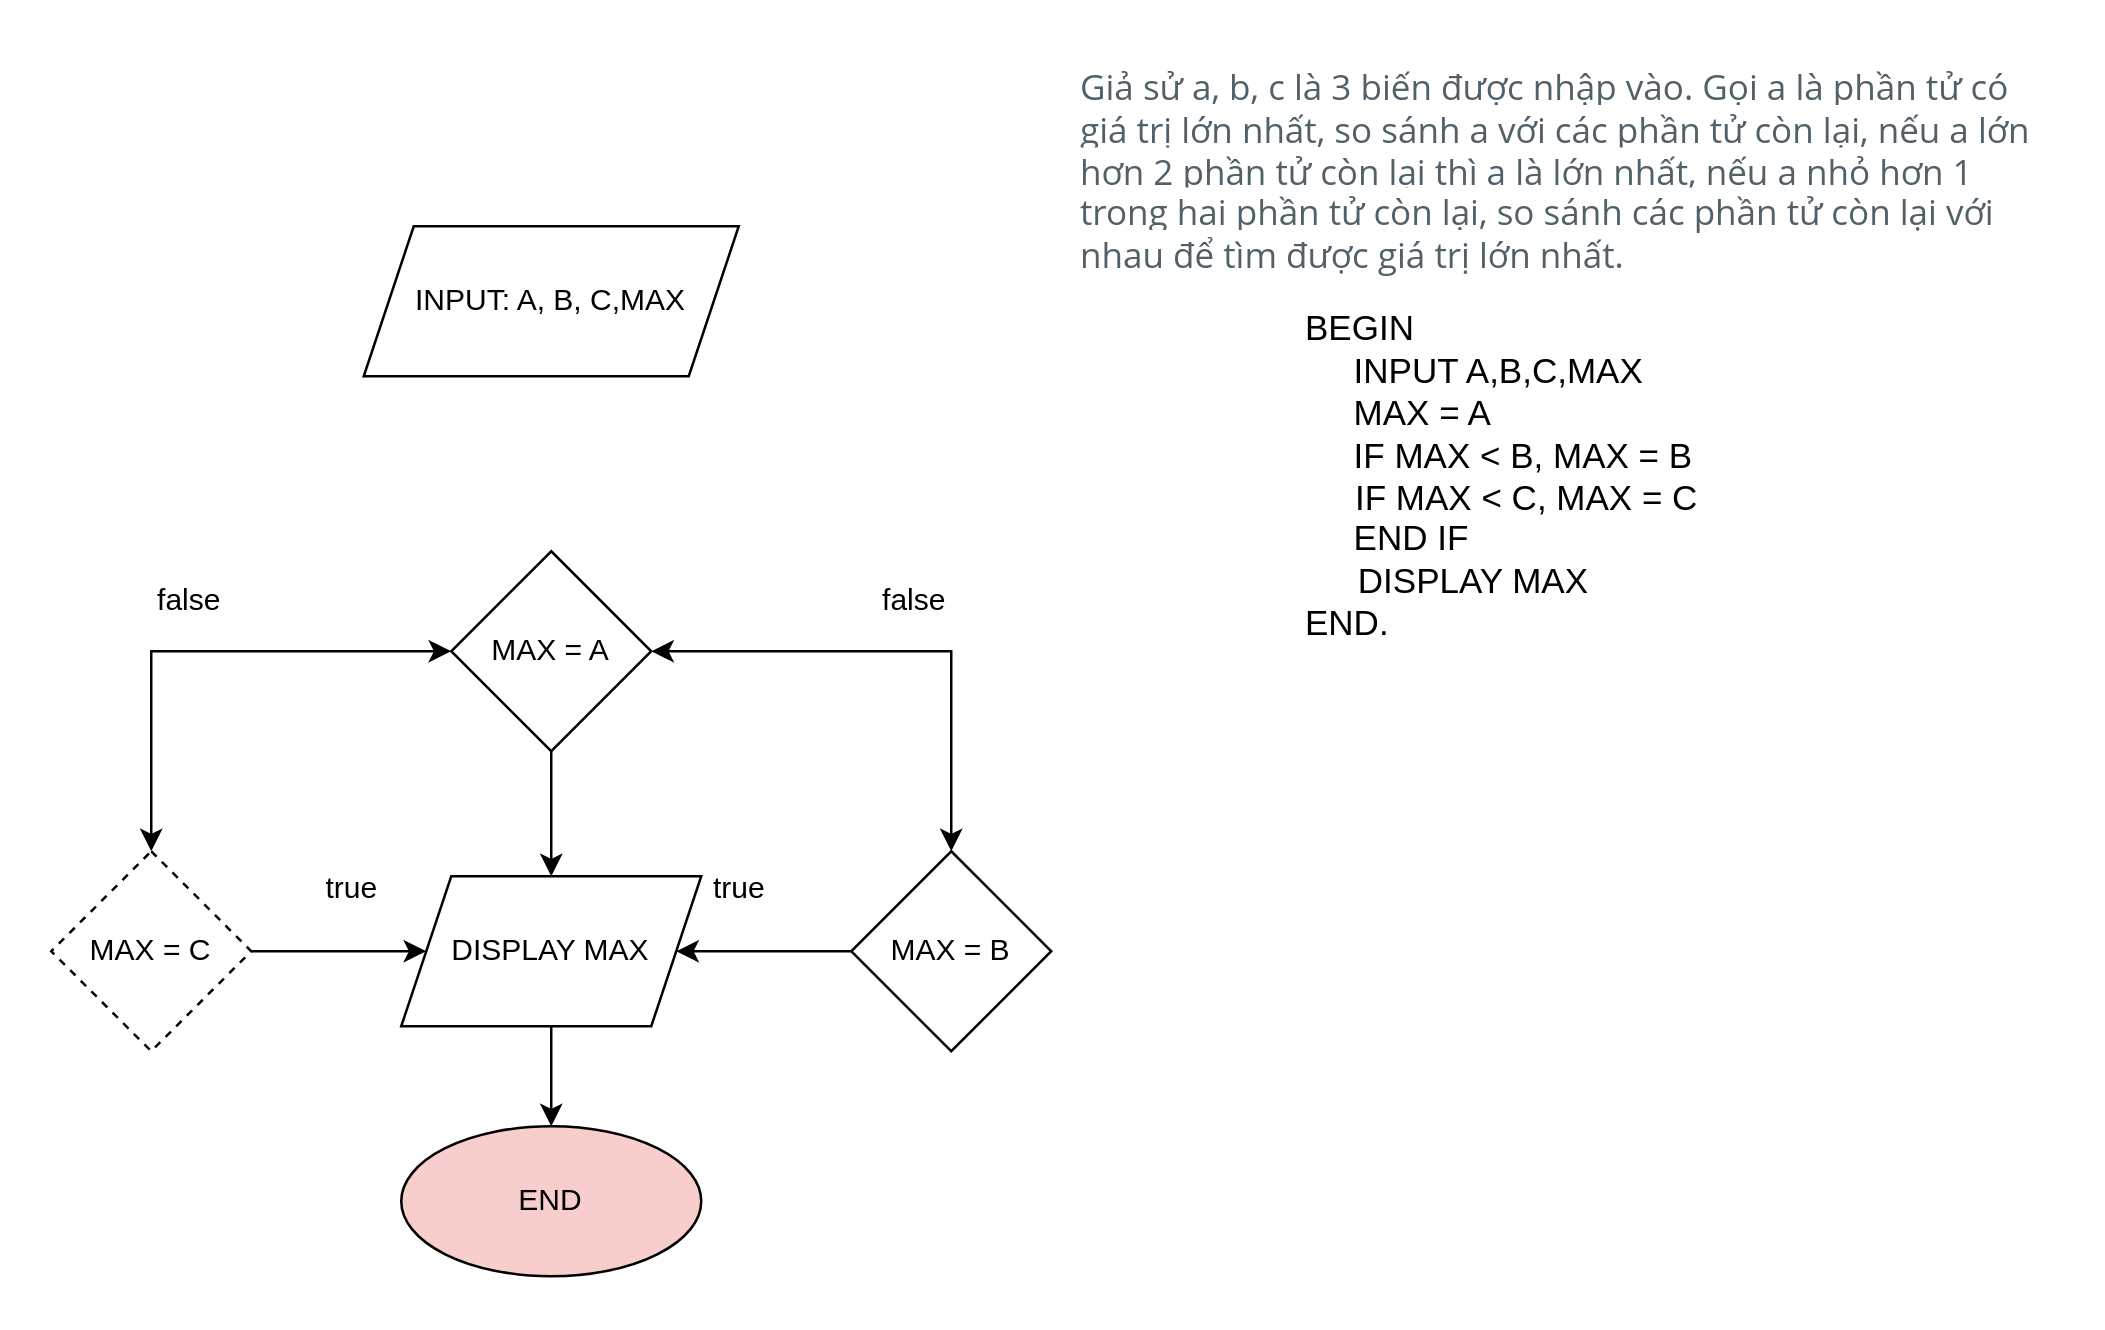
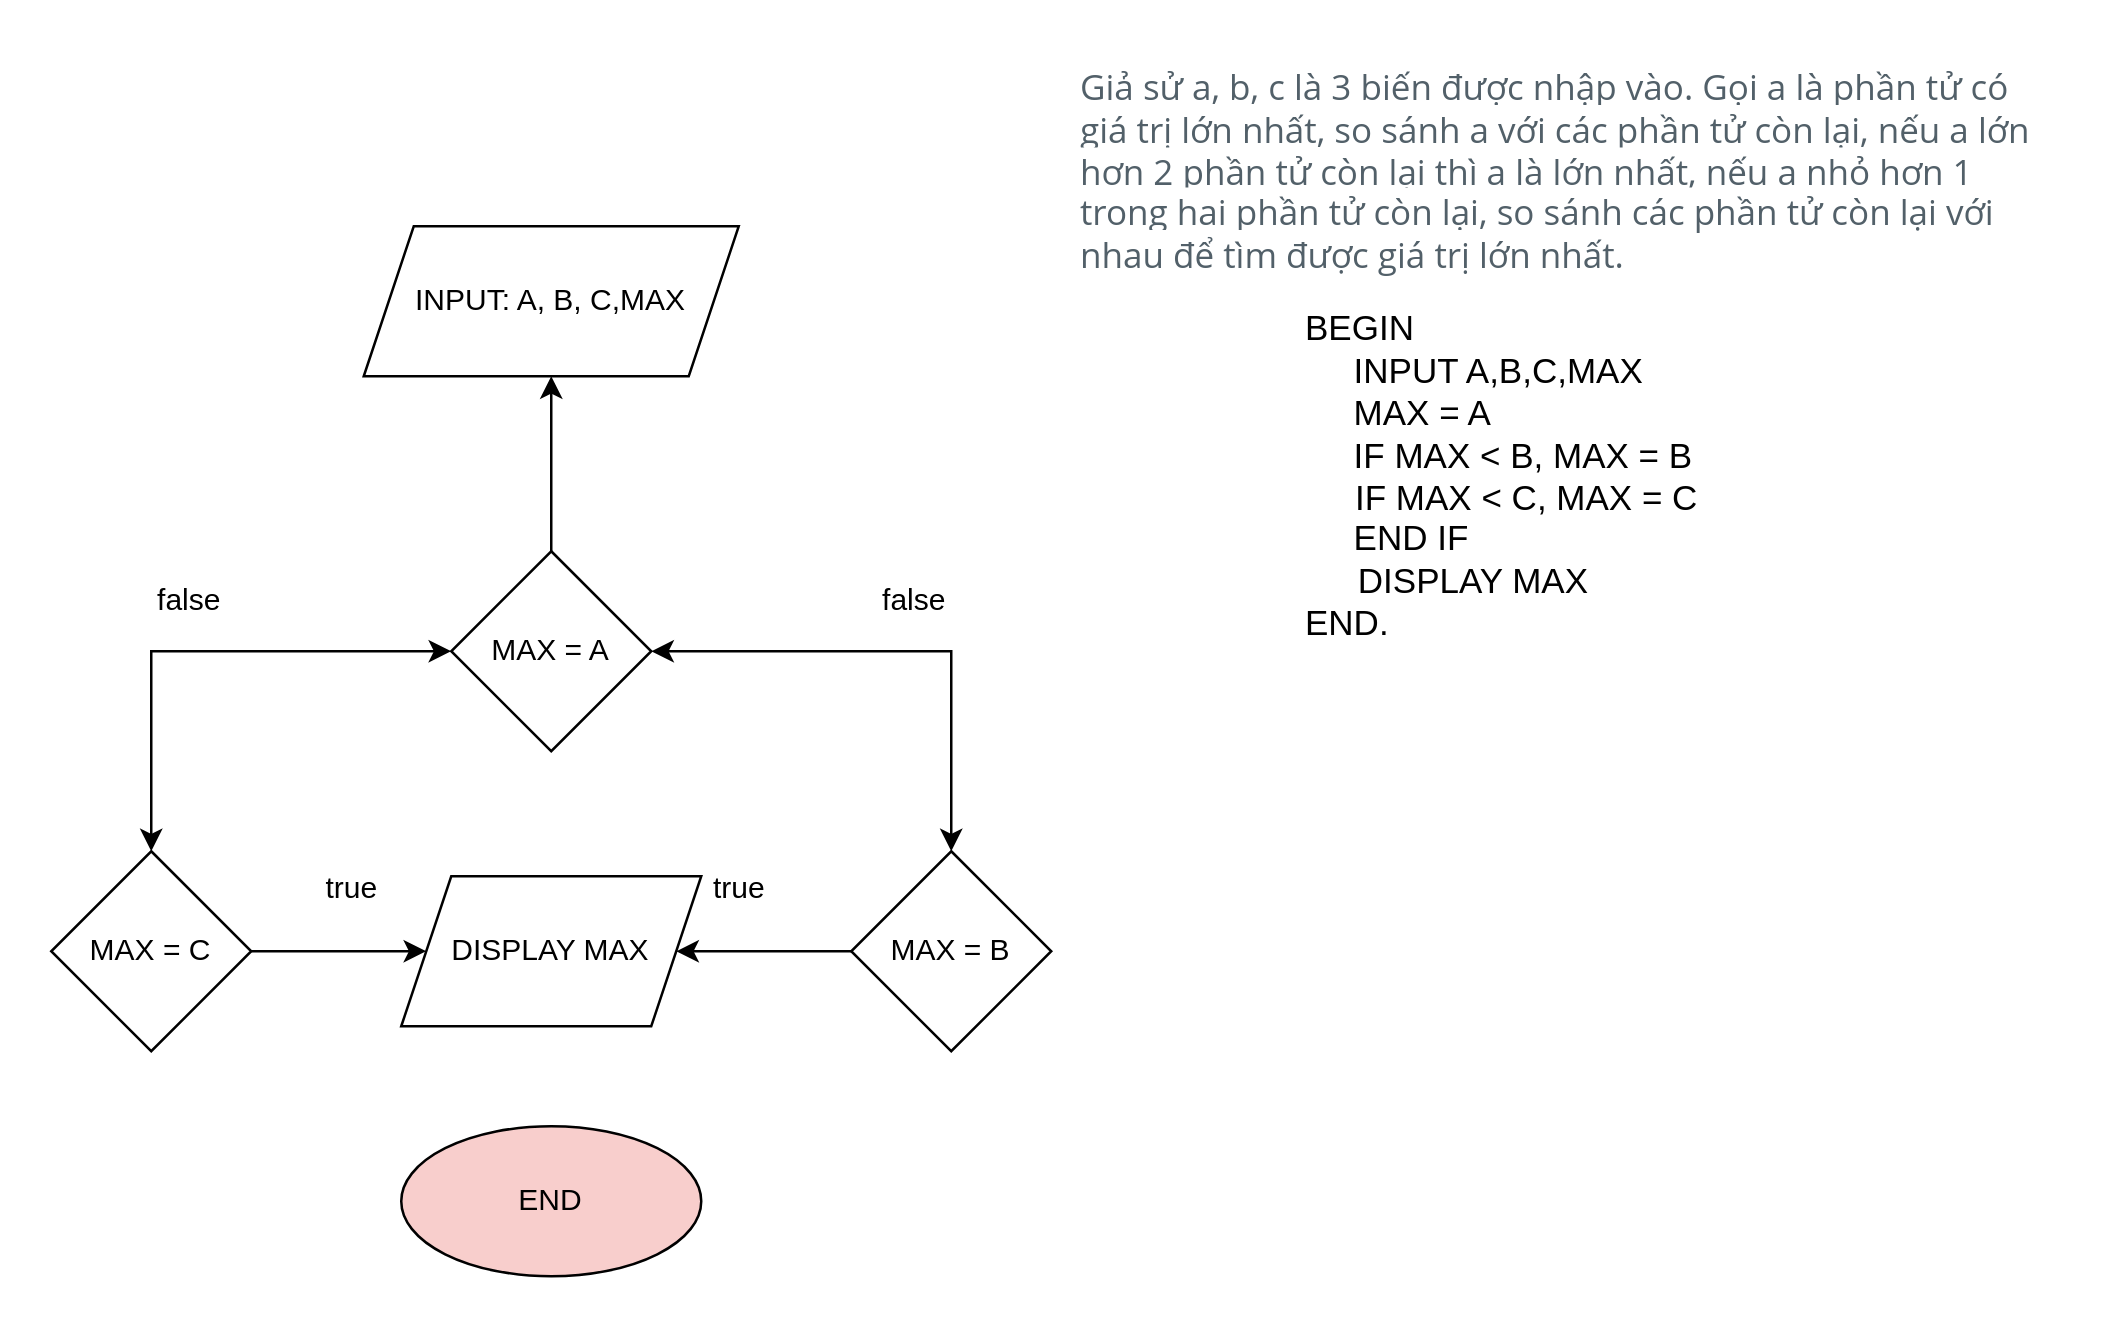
(551, 805) -> (551, 472)
(151, 951) -> (151, 951)
(551, 1068) -> none
